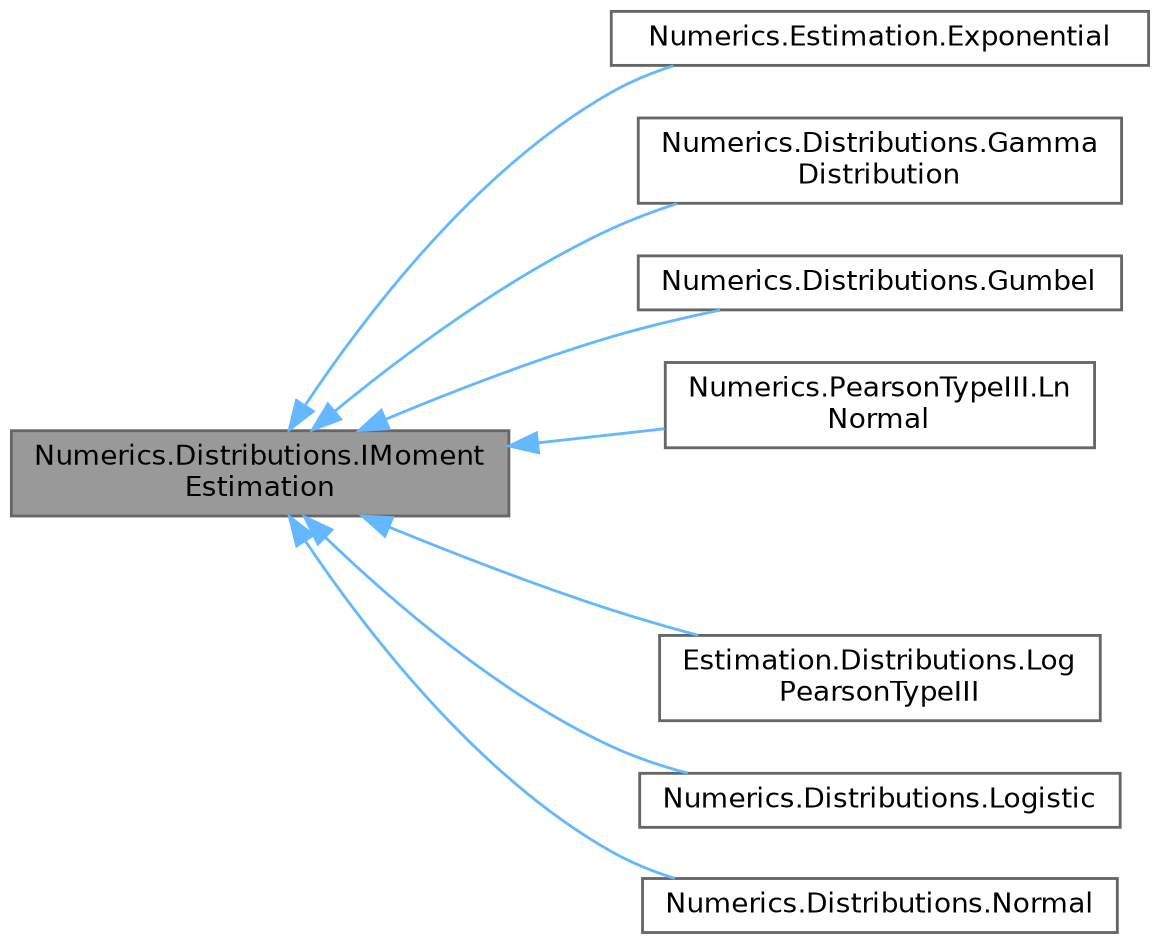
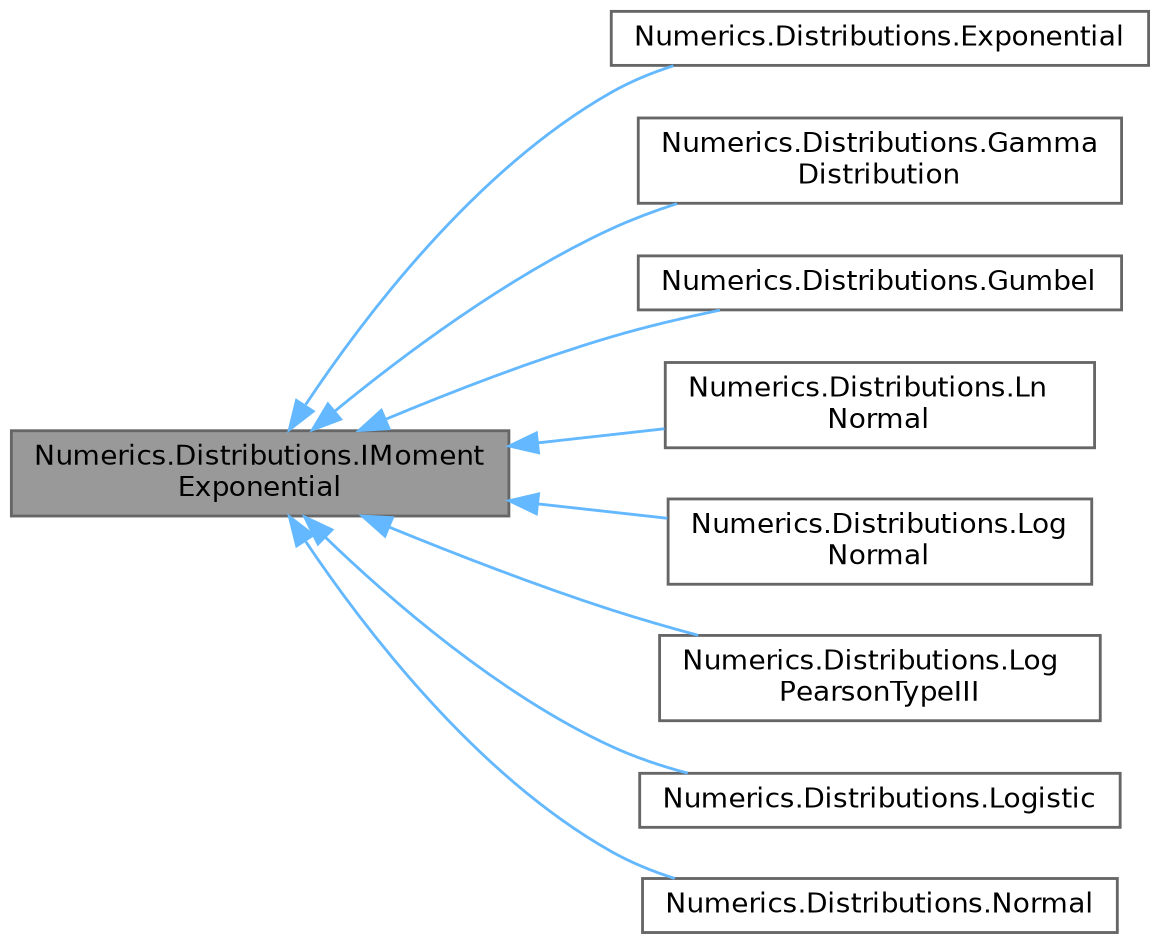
(880, 38) -> (880, 38)
(880, 405) -> (880, 405)
(260, 473) -> (260, 473)
none -> (880, 542)
(880, 678) -> (880, 678)
